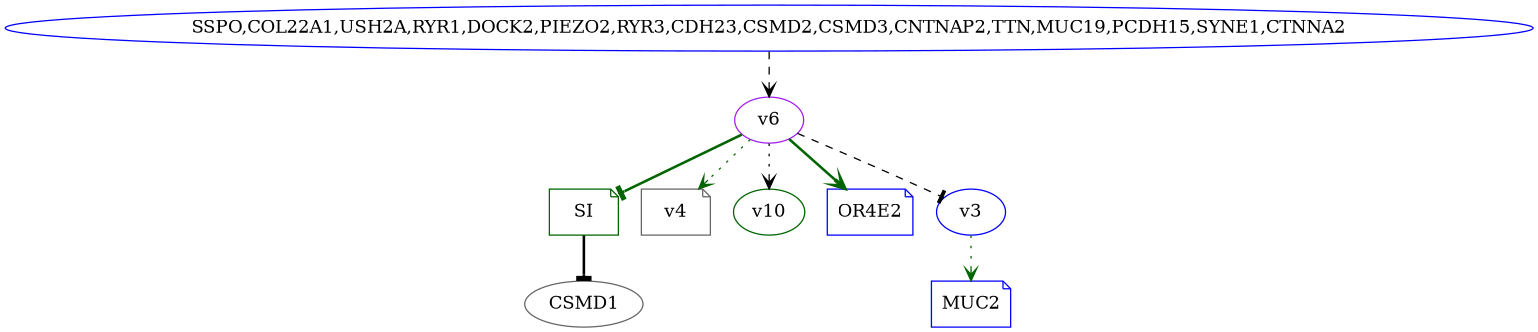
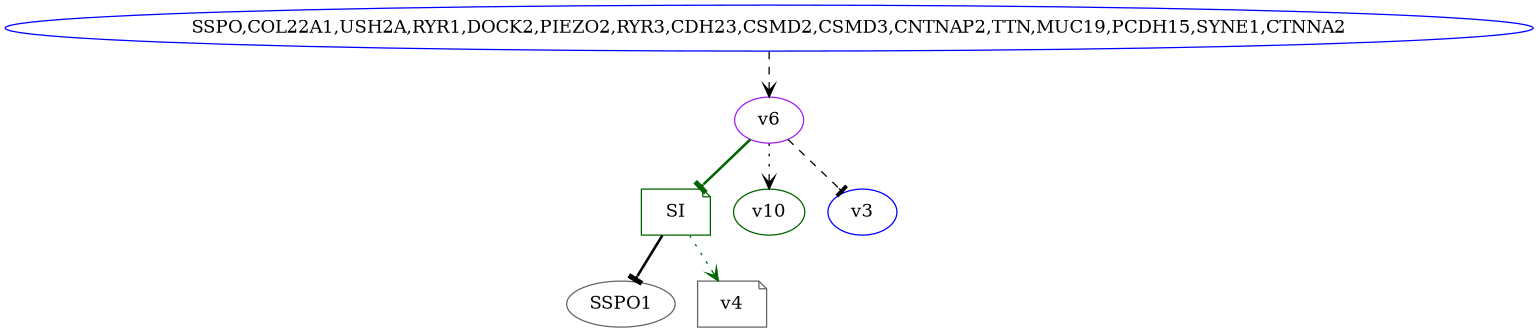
(729, 160) -> (701, 253)
(870, 212) -> none
(584, 304) -> (621, 304)
(971, 304) -> none
